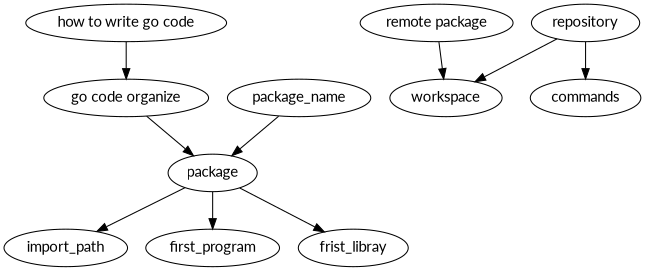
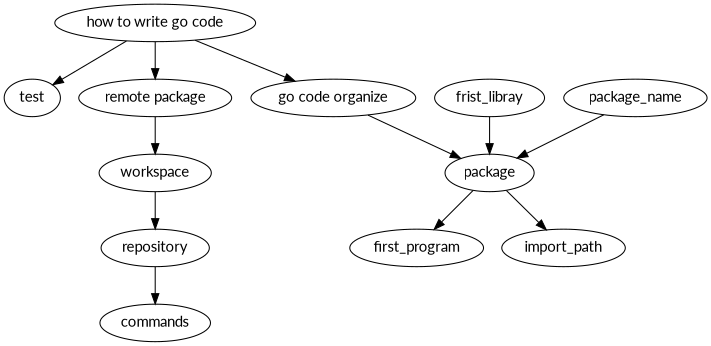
none -> (155, 55)
(521, 58) -> (155, 205)
none -> (32, 98)
(277, 207) -> (490, 130)
